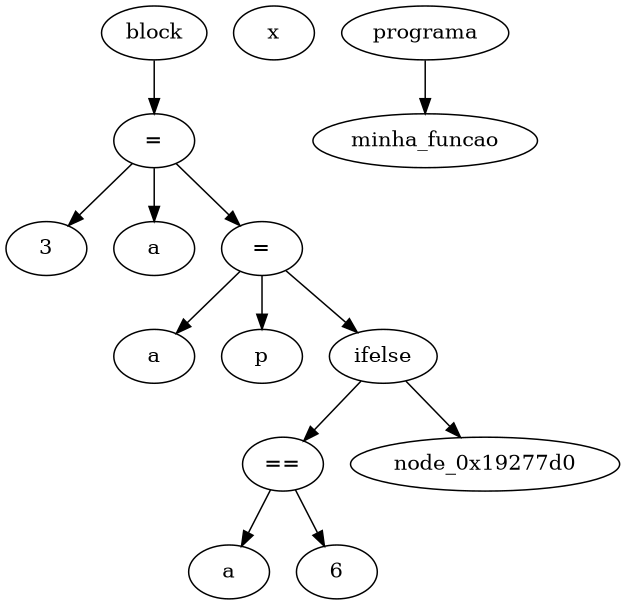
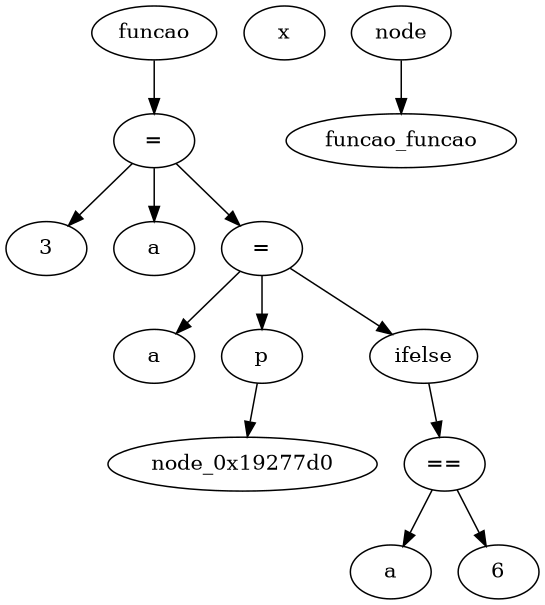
(154, 33) -> (154, 33)
(425, 33) -> (401, 33)
(425, 141) -> (401, 141)
(428, 404) -> (254, 402)
